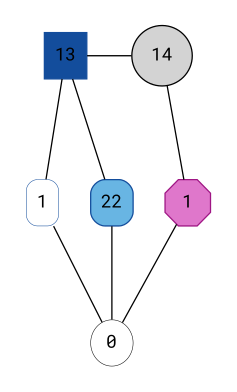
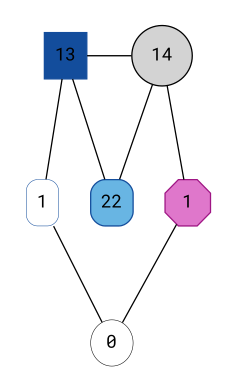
(112, 273) -> (136, 132)
